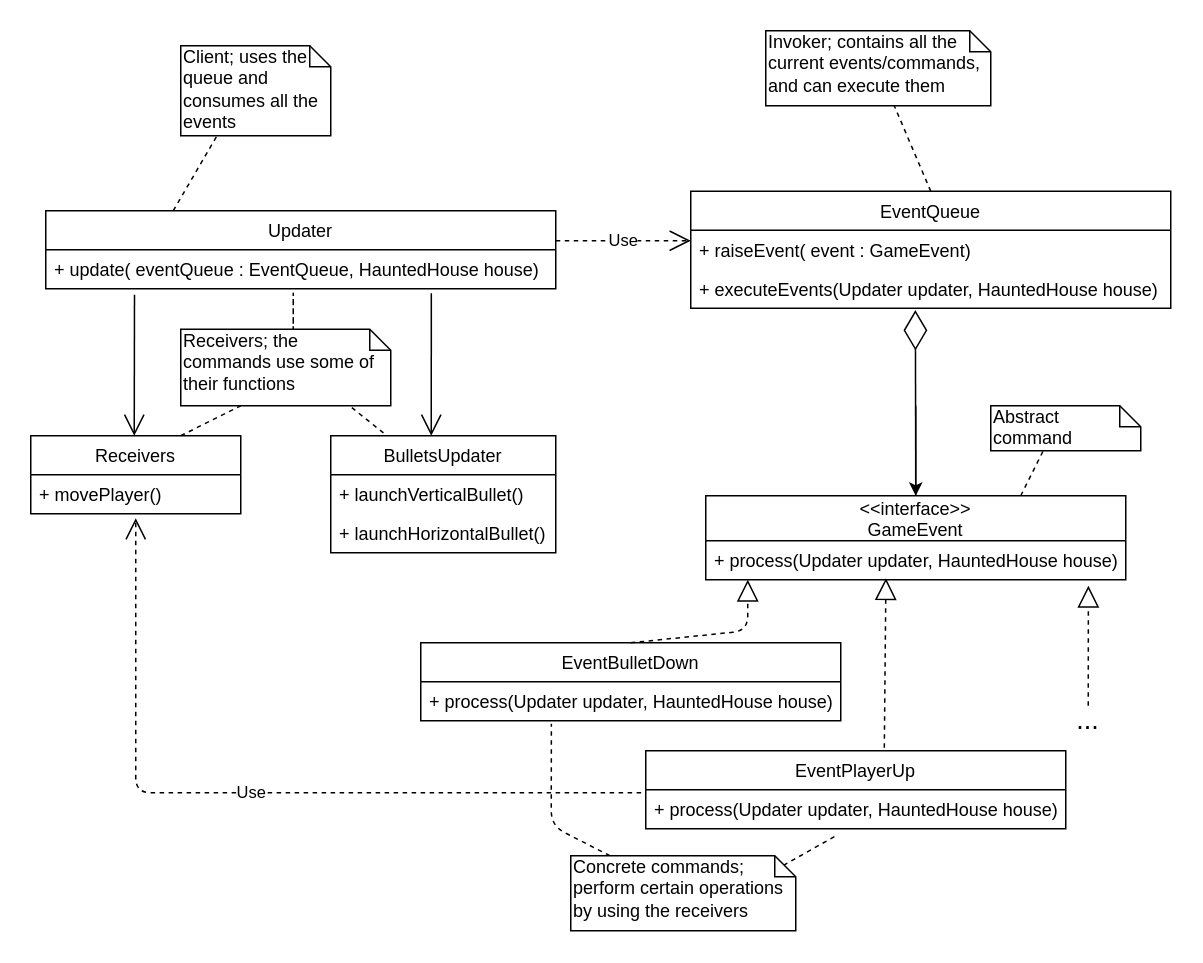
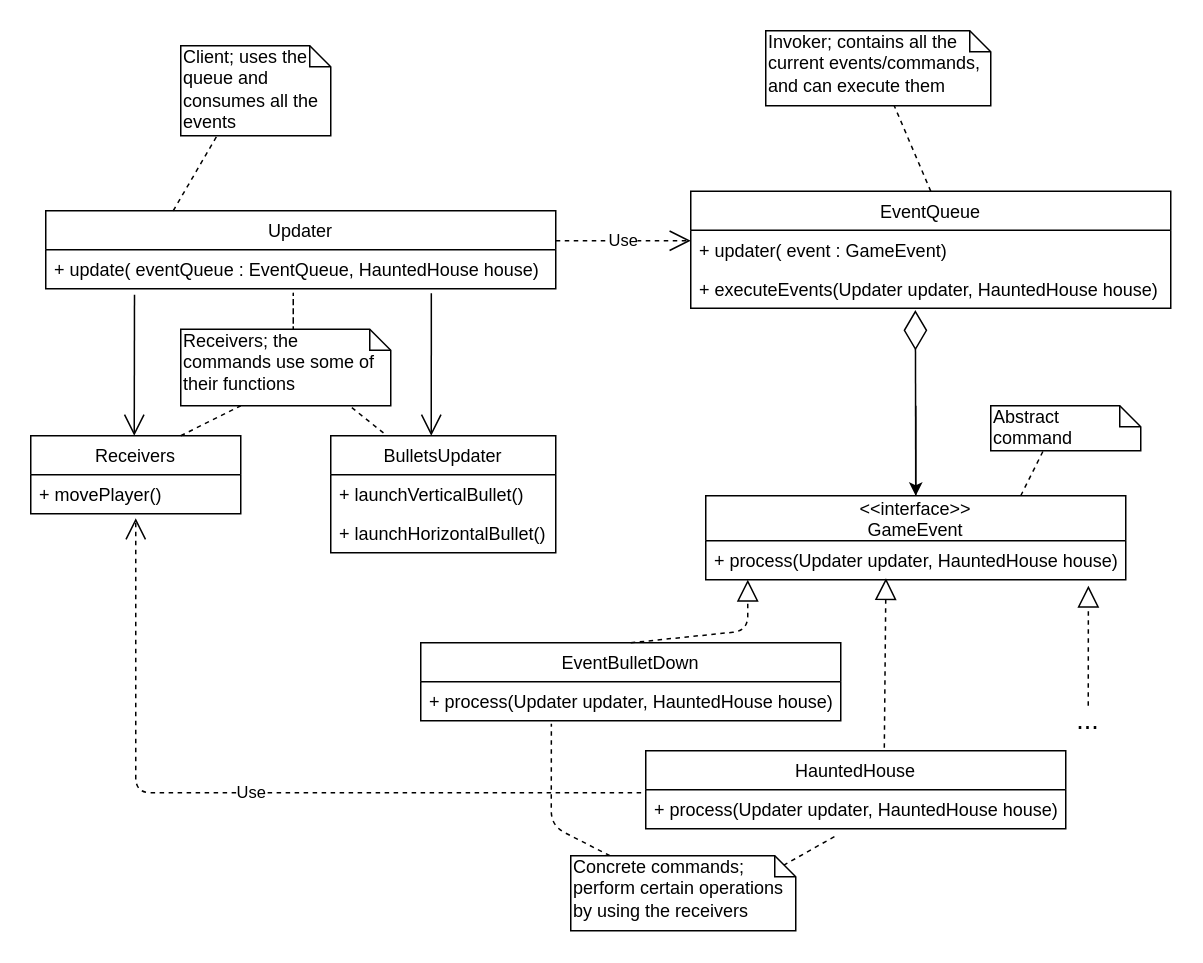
(846, 251) -> (833, 251)
(855, 771) -> (855, 771)
